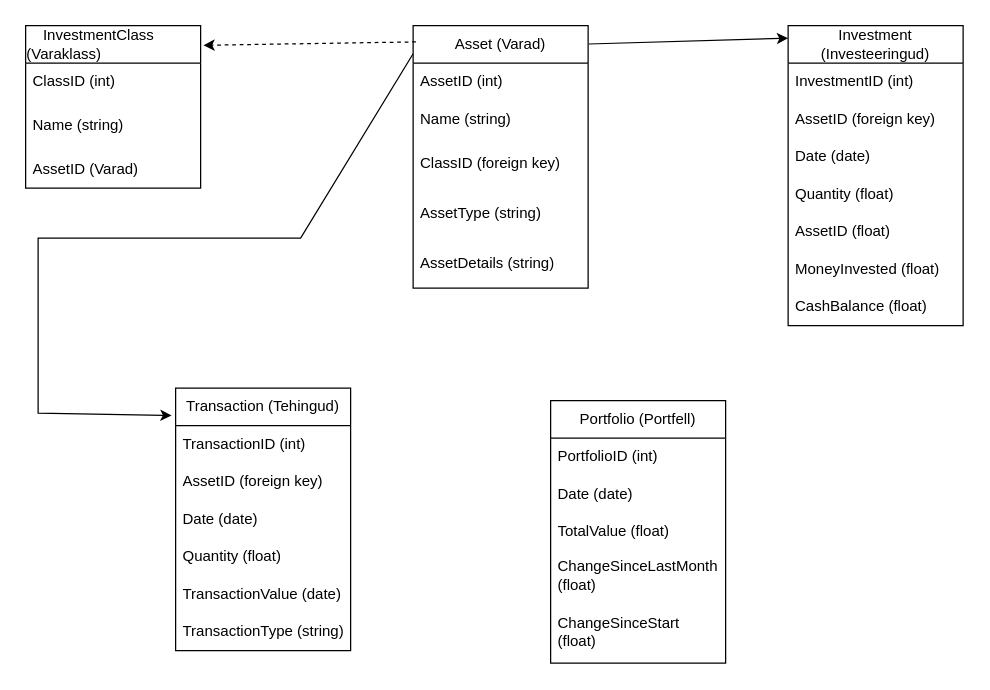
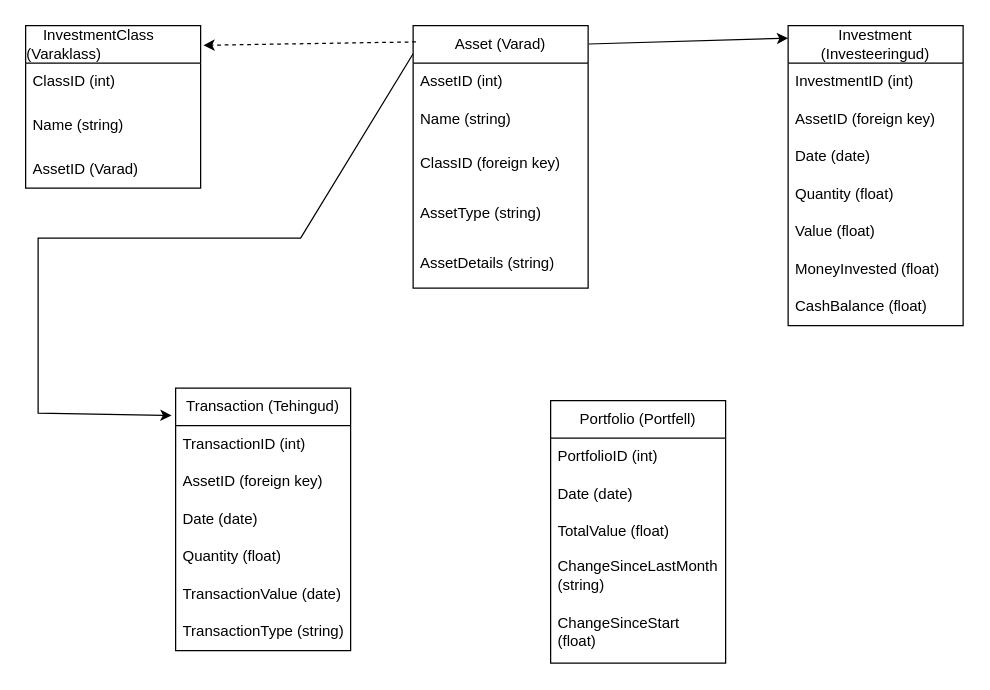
(855, 232) -> (844, 232)
(639, 576) -> (639, 576)
